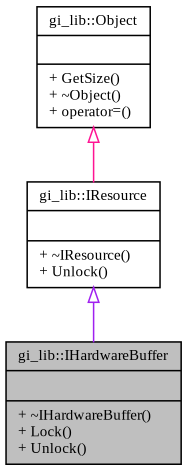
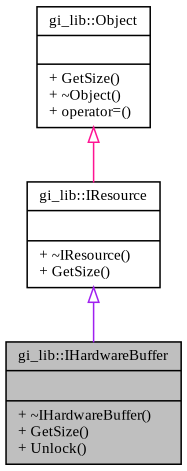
(74, 272) -> (75, 272)
(45, 432) -> (54, 432)
